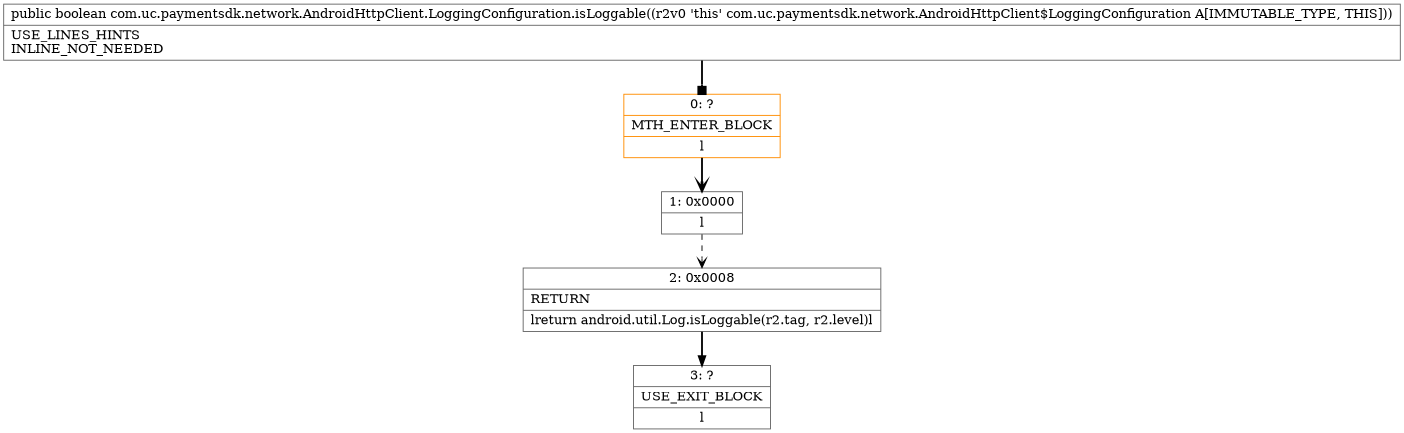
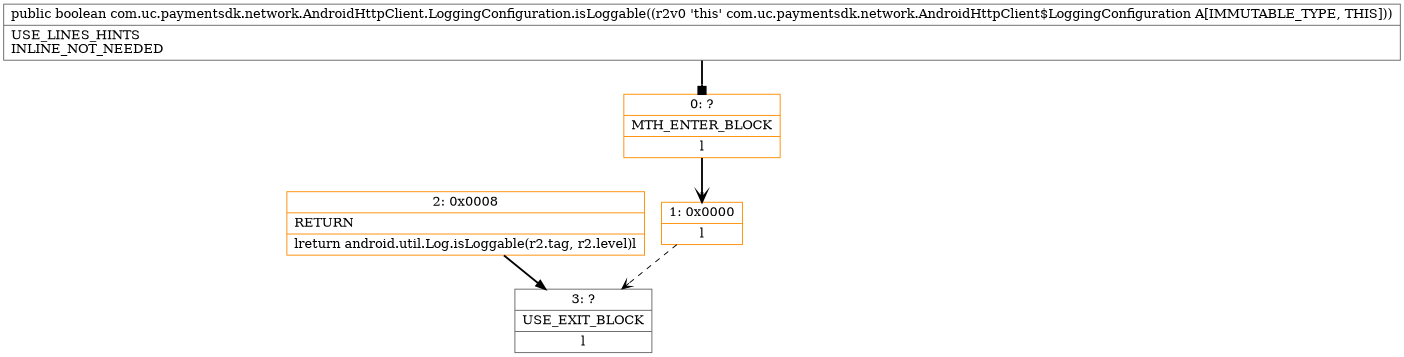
(702, 213) -> (702, 223)
(702, 246) -> (653, 264)
(702, 300) -> (466, 223)
